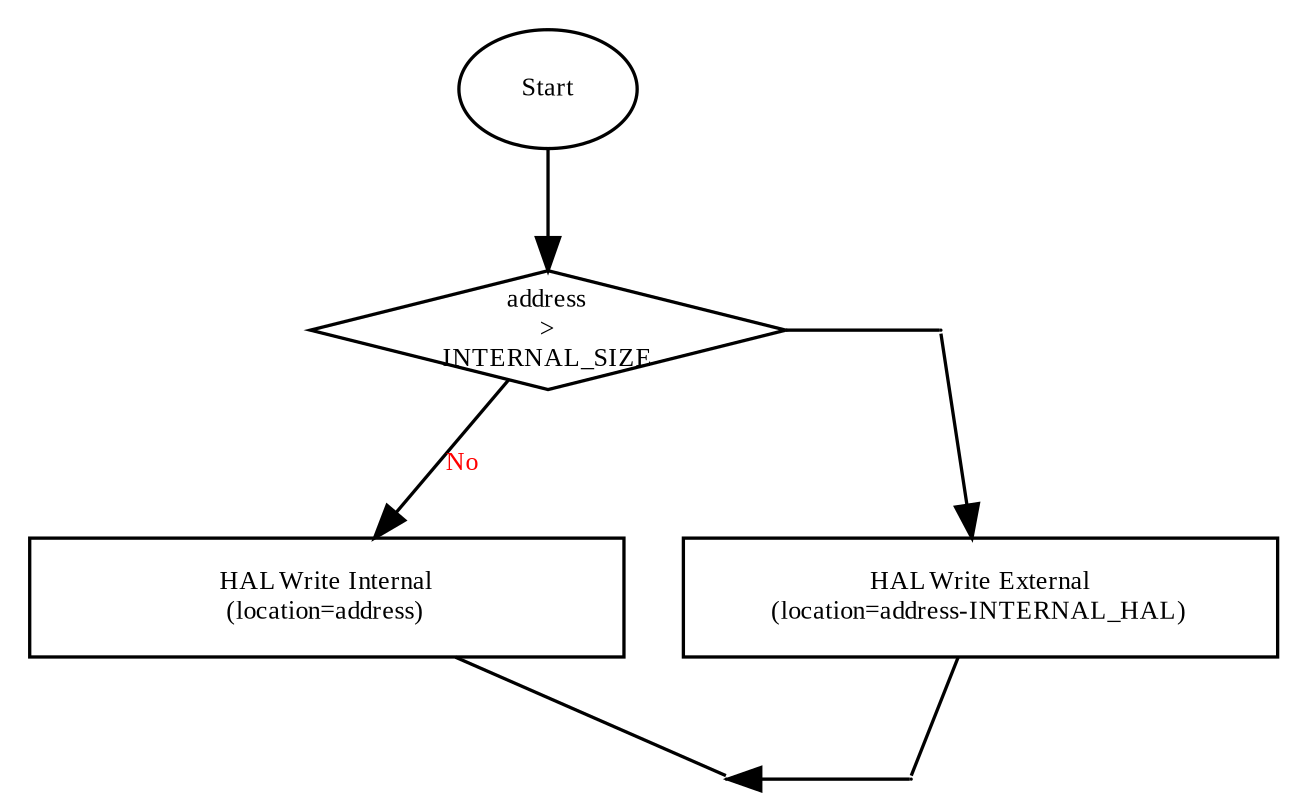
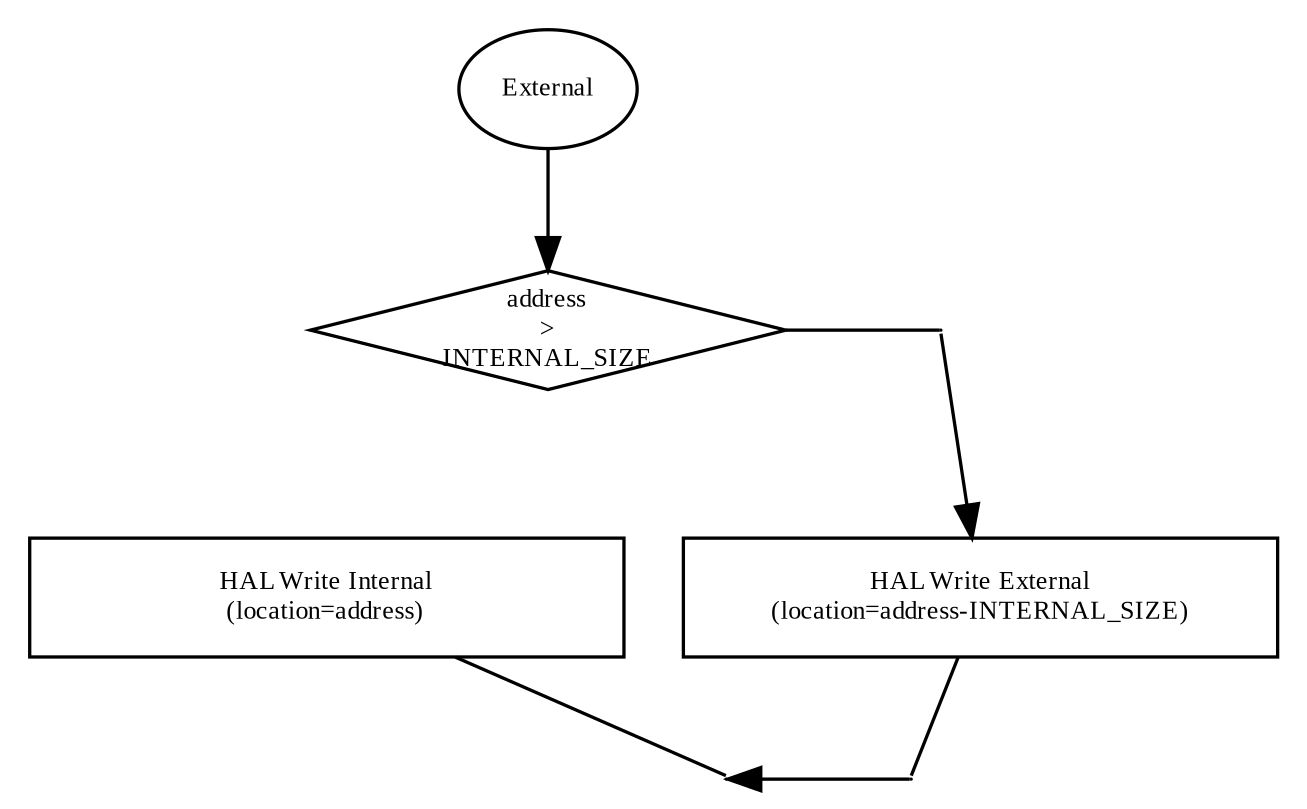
(548, 89) -> (548, 89)
(452, 446) -> none
(981, 598) -> (981, 598)
